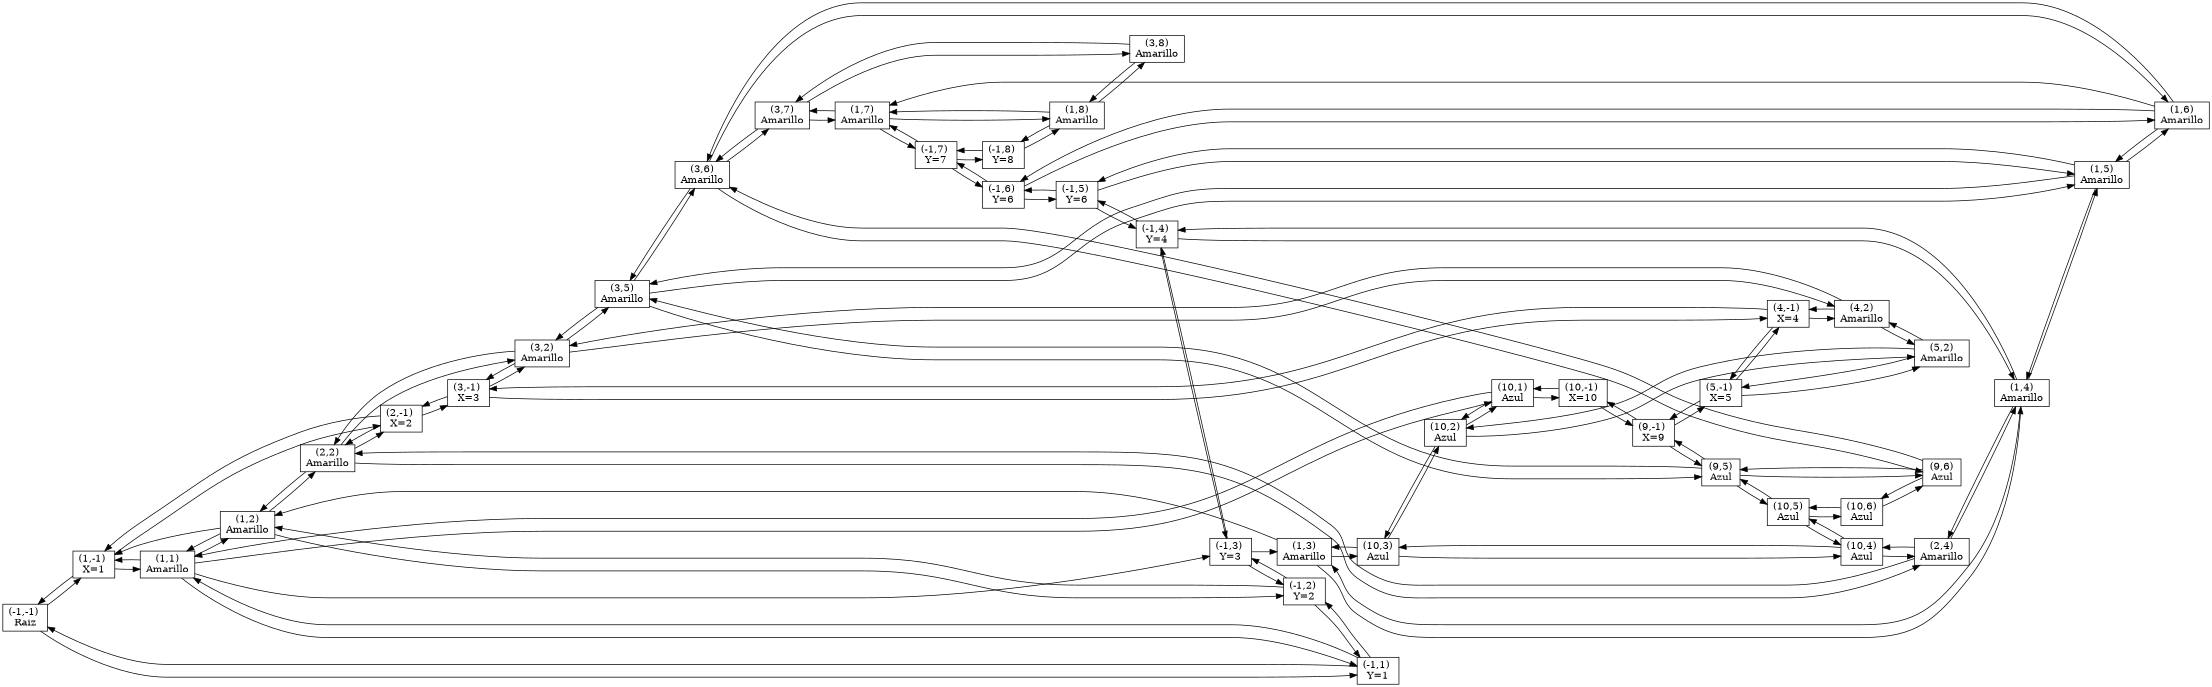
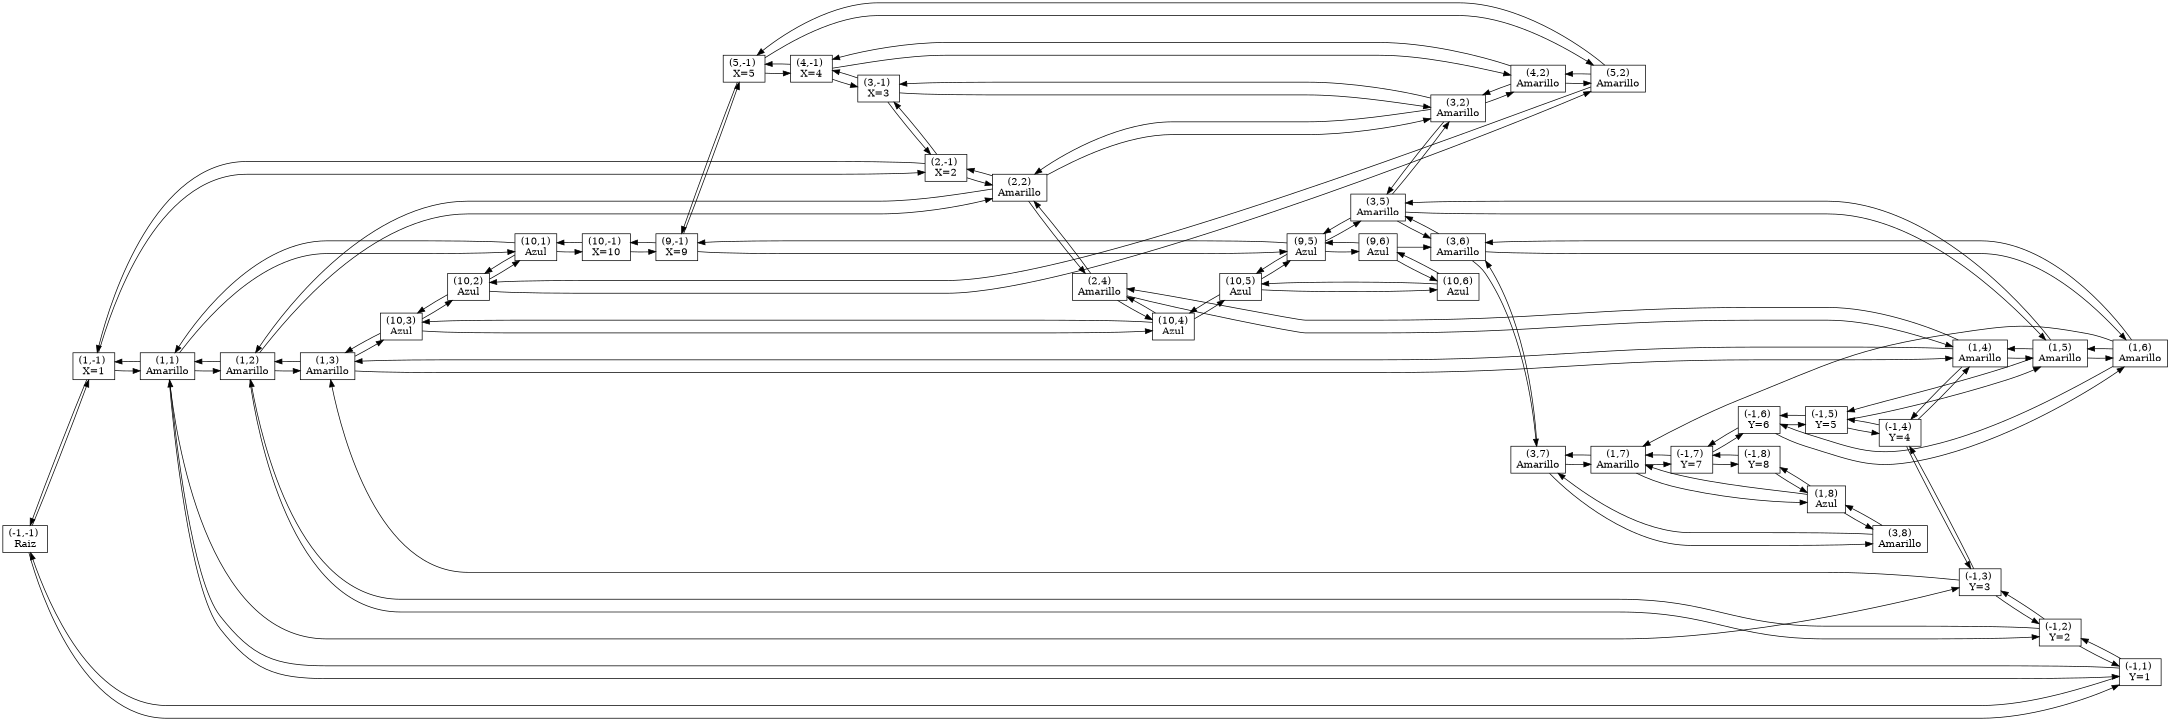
(1077, 115) -> (1826, 499)
(1077, 195) -> (1826, 420)
(1350, 313) -> none
(170, 537) -> (284, 371)
